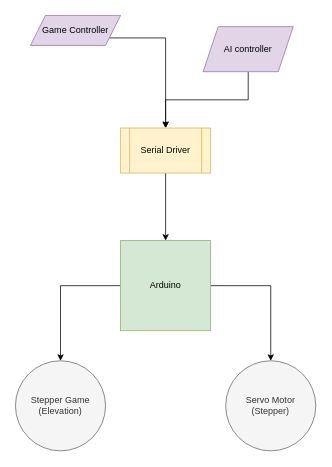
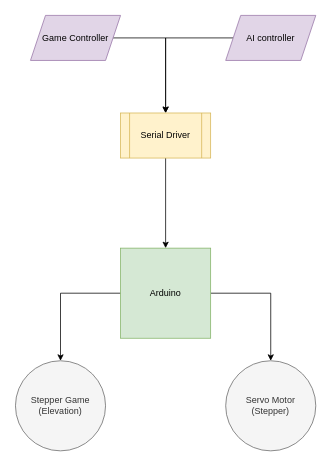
(75, 30) -> (75, 38)
(248, 49) -> (270, 38)
(165, 150) -> (165, 135)
(165, 285) -> (165, 293)
